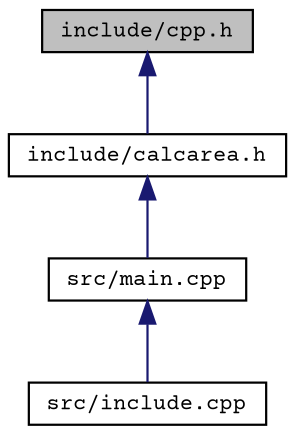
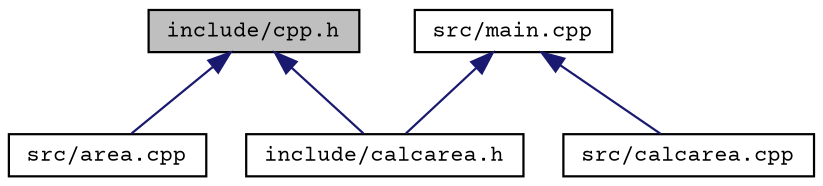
none -> (108, 155)
(148, 229) -> (441, 101)
(148, 404) -> (689, 155)
